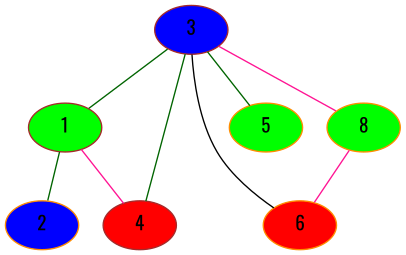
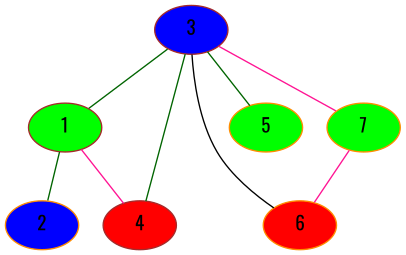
(364, 128) -> (364, 128)
